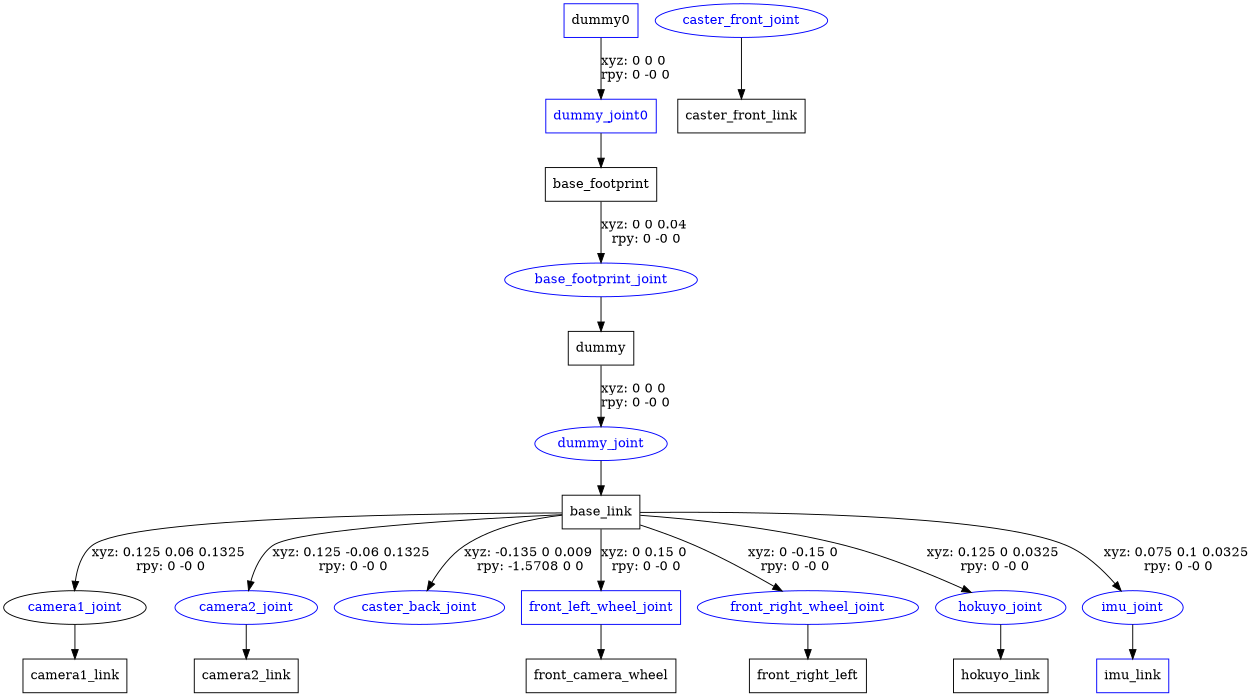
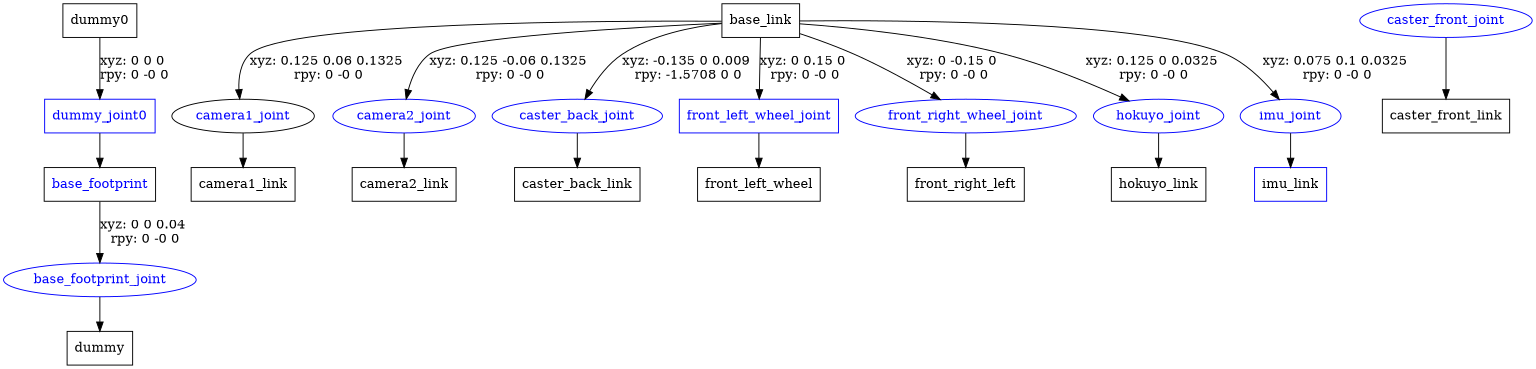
(601, 21) -> (100, 21)
none -> (577, 184)
(601, 184) -> (100, 184)
(601, 444) -> none
(601, 676) -> (759, 184)
